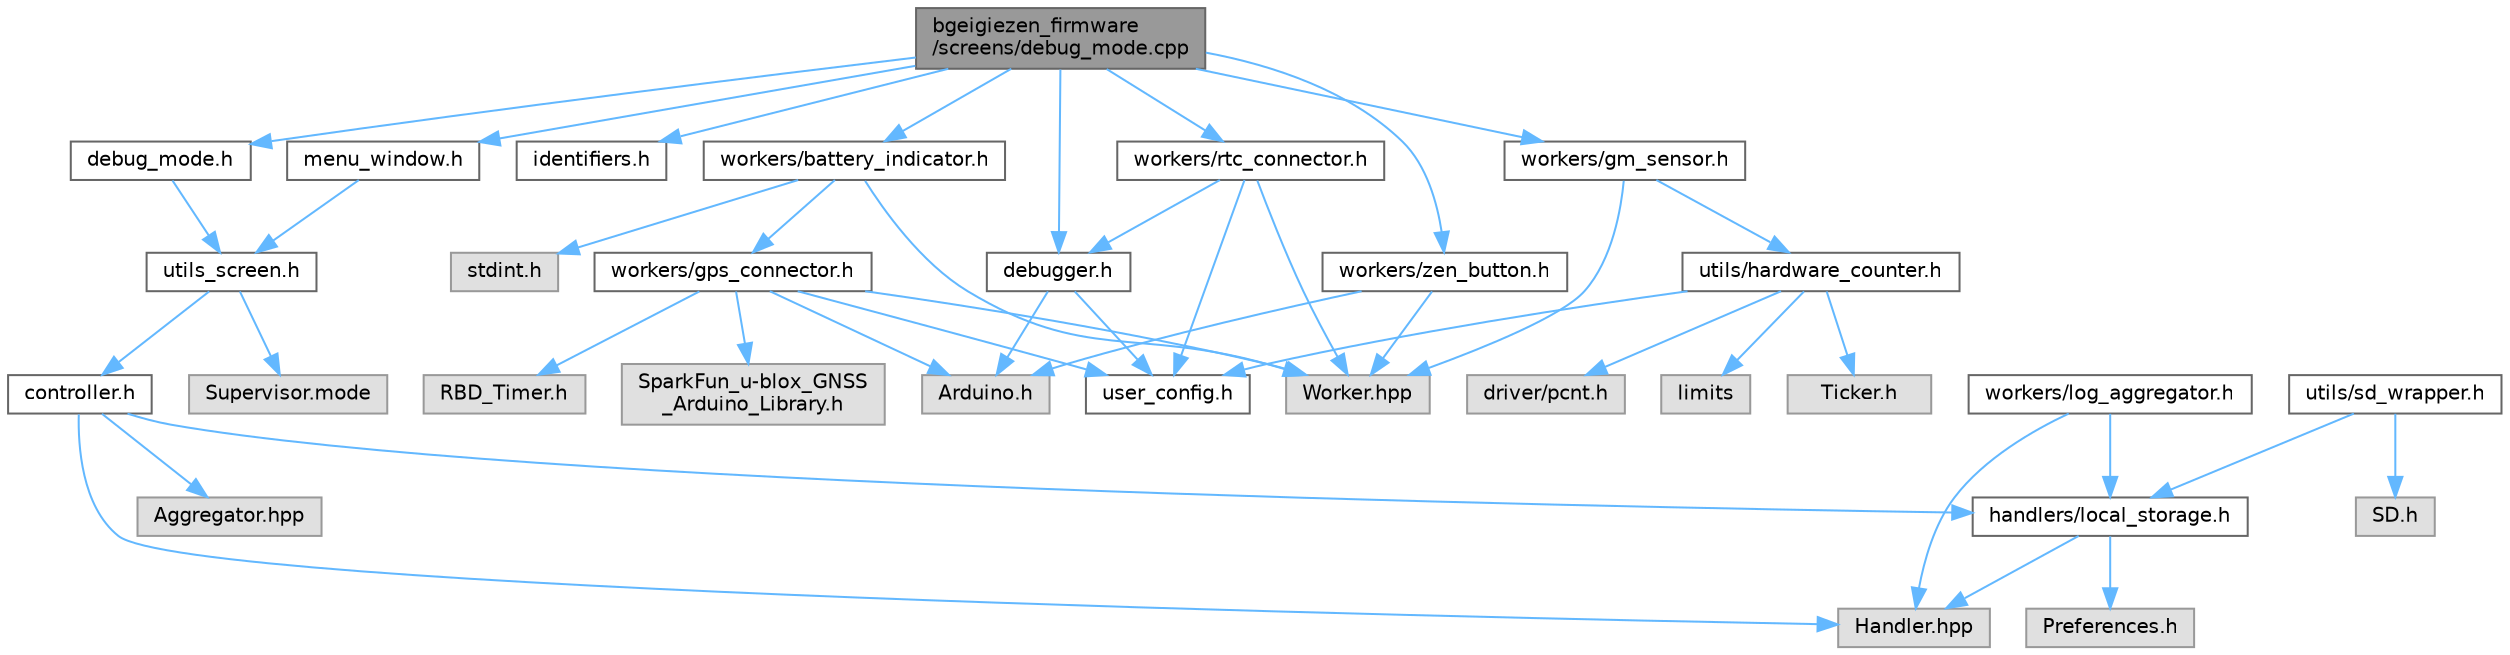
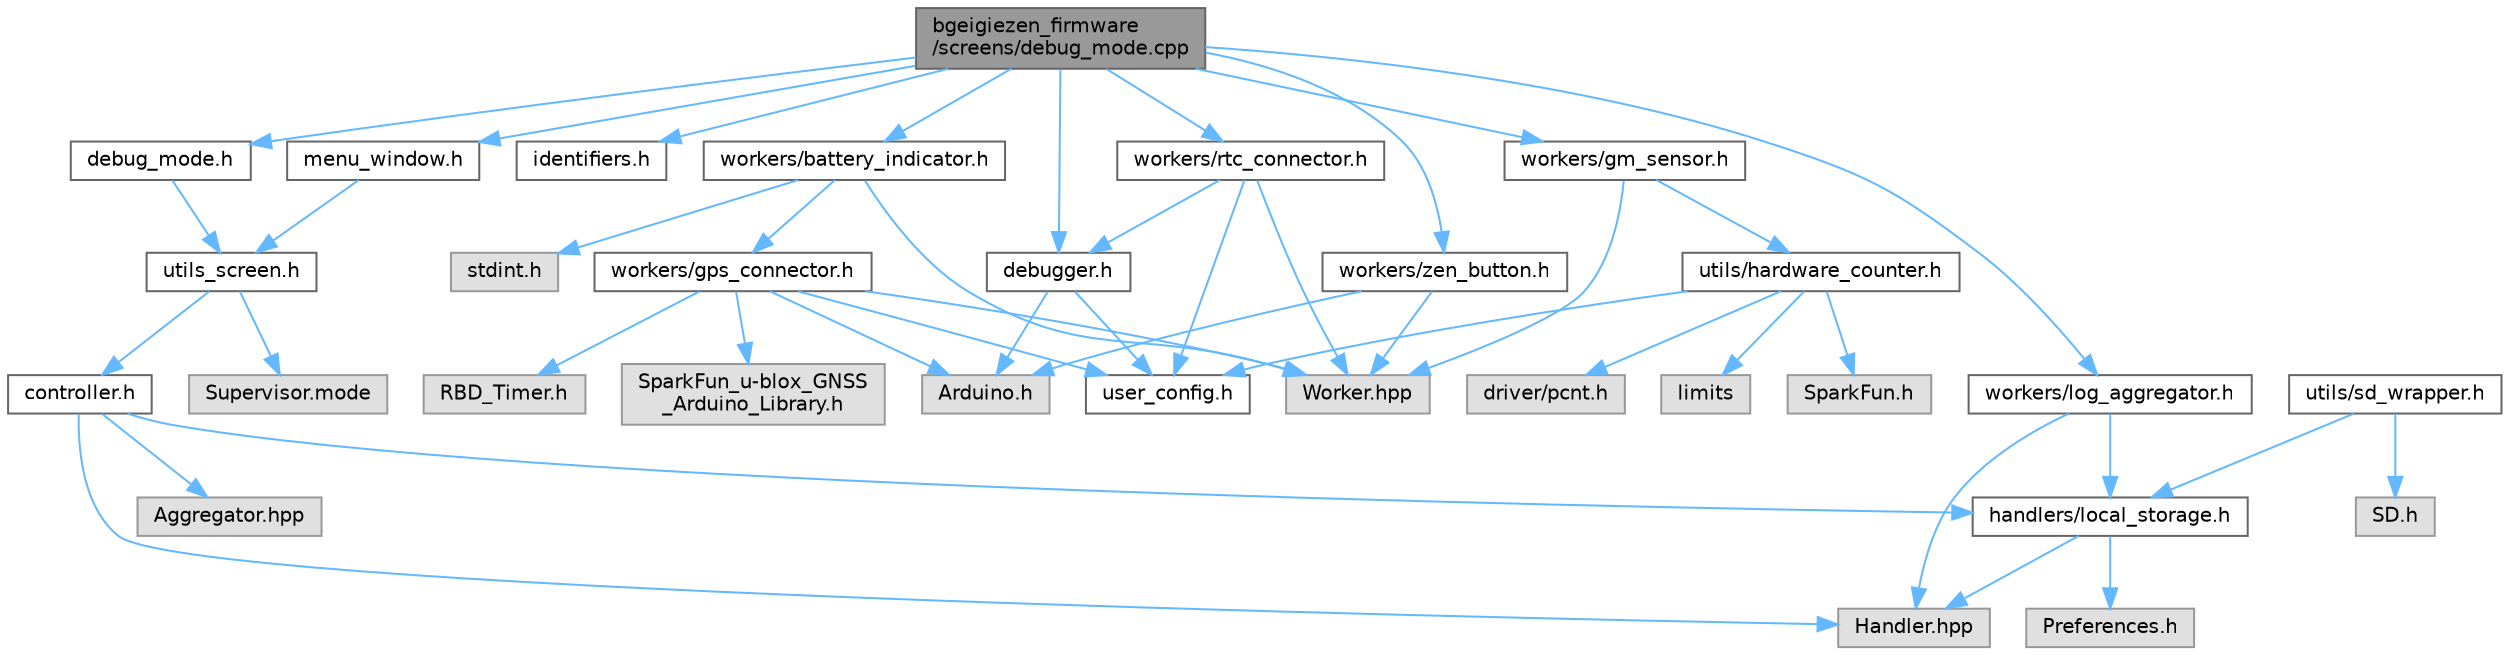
none -> (1680, 118)
(1859, 394) -> (1859, 394)
